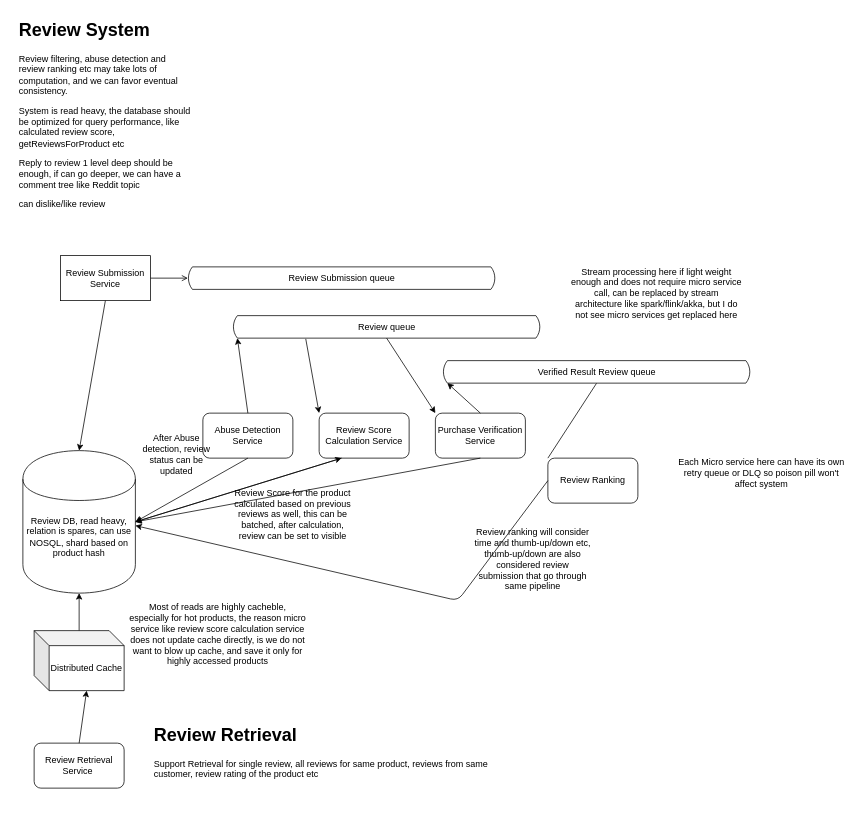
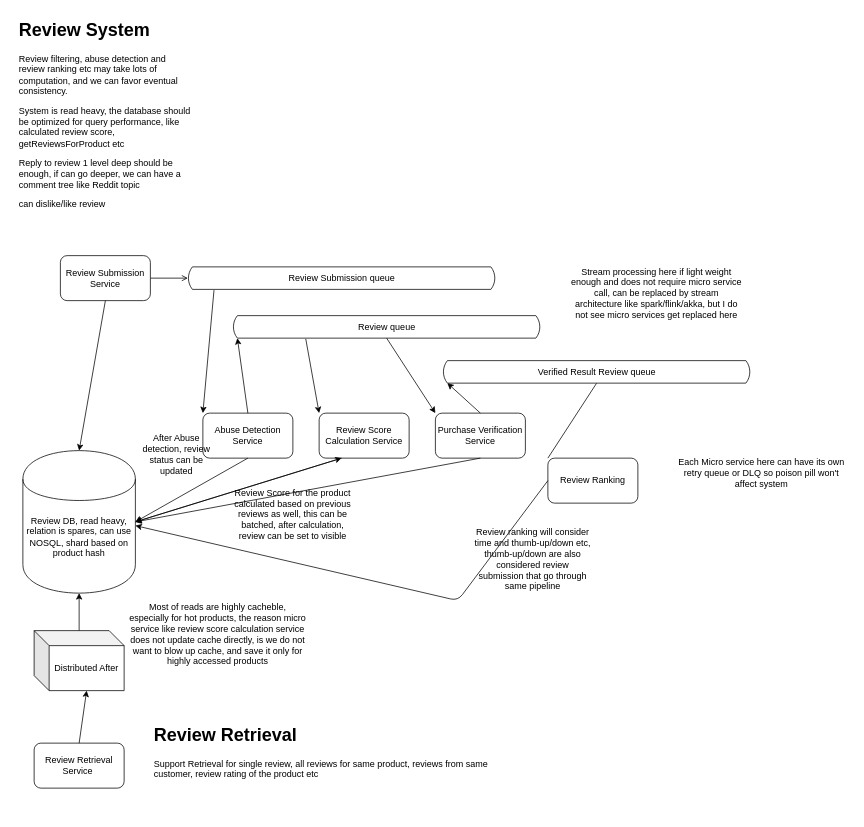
(105, 278) -> (105, 278)
none -> (209, 349)
(87, 668) -> (87, 668)
